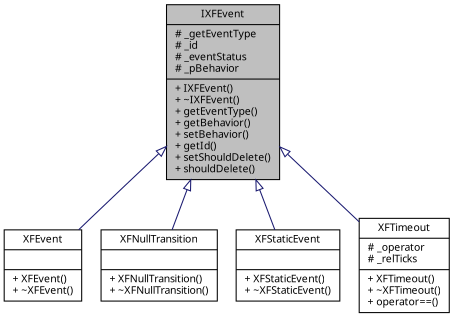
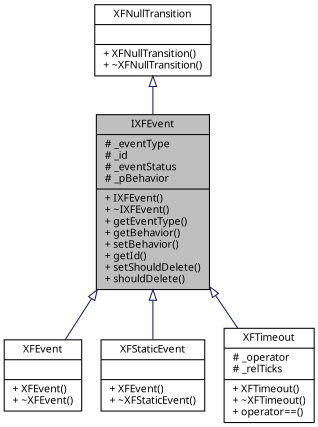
(216, 34) -> (138, 144)
(180, 210) -> (153, 101)
(285, 279) -> (137, 389)
